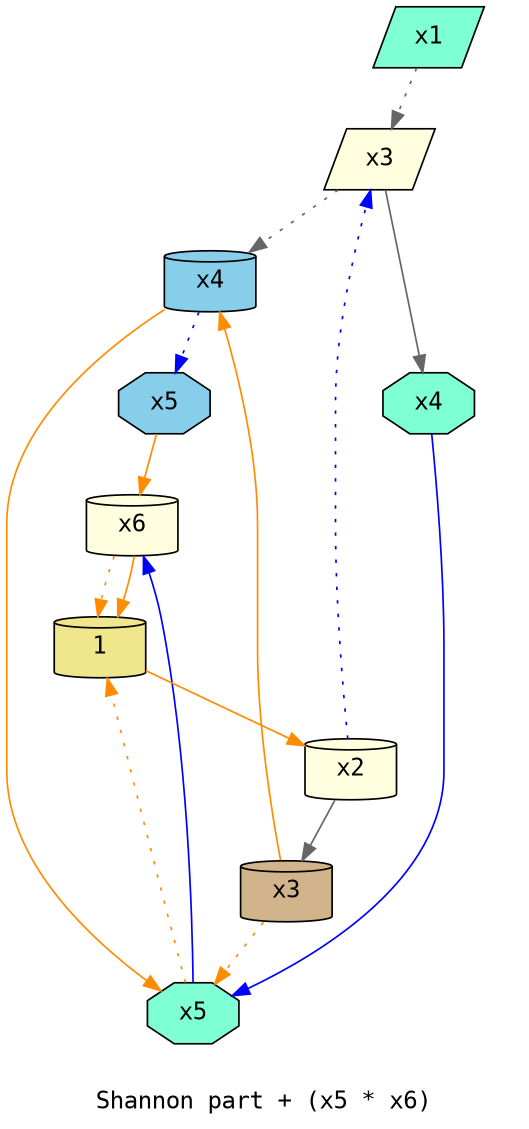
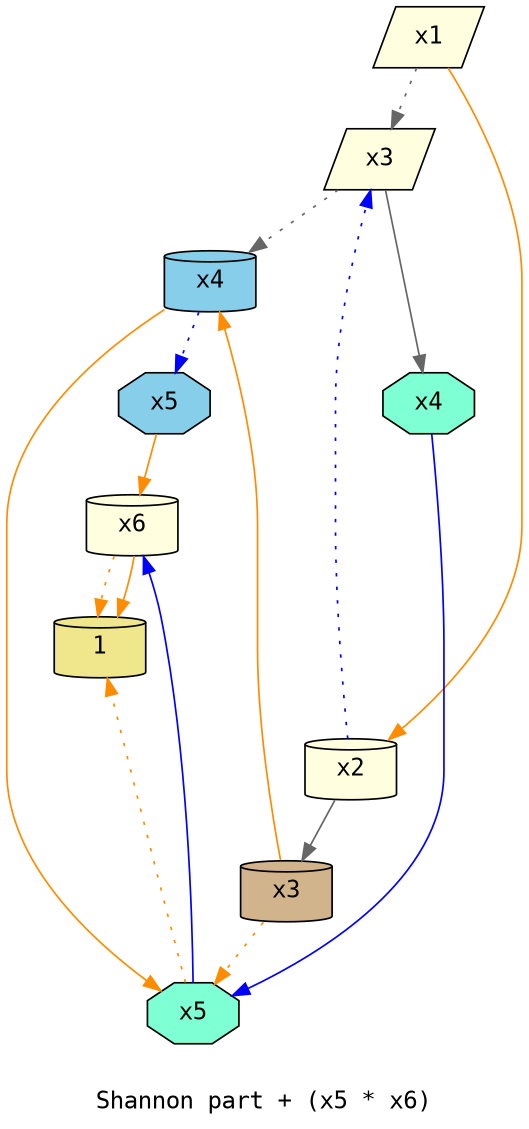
(429, 37) -> (429, 37)
(218, 705) -> (522, 410)
